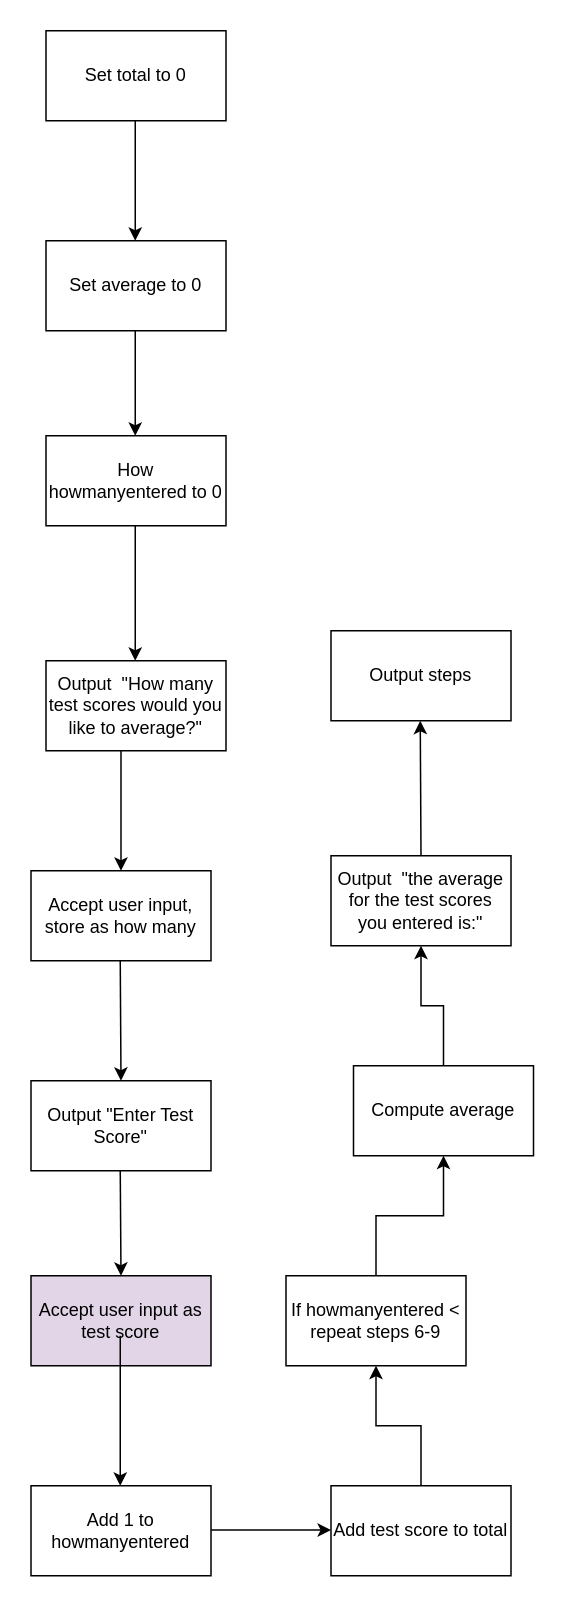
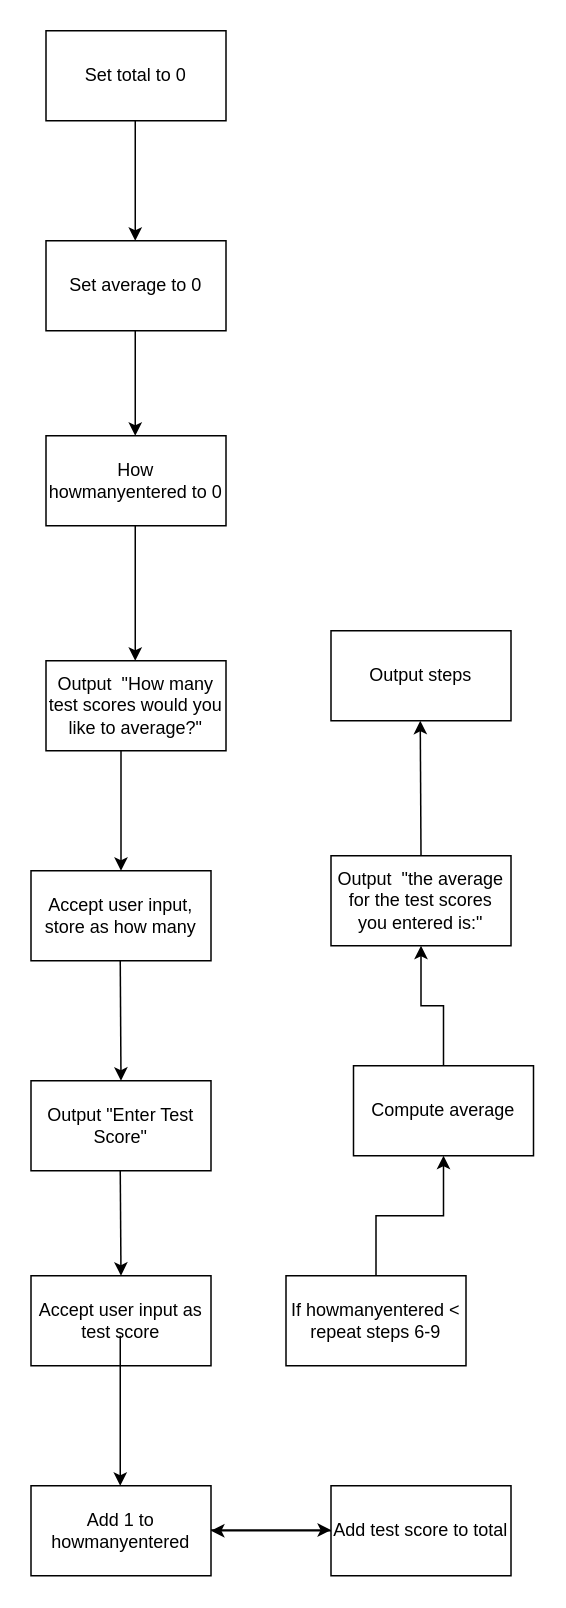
(121, 1321) -> (121, 1321)
(404, 1426) -> (329, 1531)
